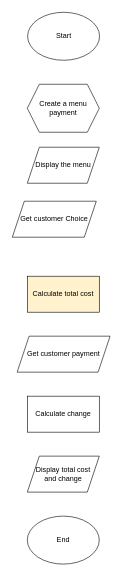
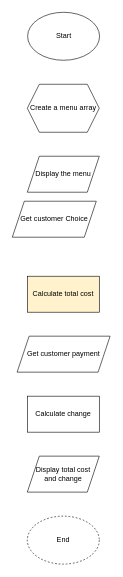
(63, 108) -> (63, 108)
(63, 165) -> (63, 174)
(63, 540) -> (63, 540)
